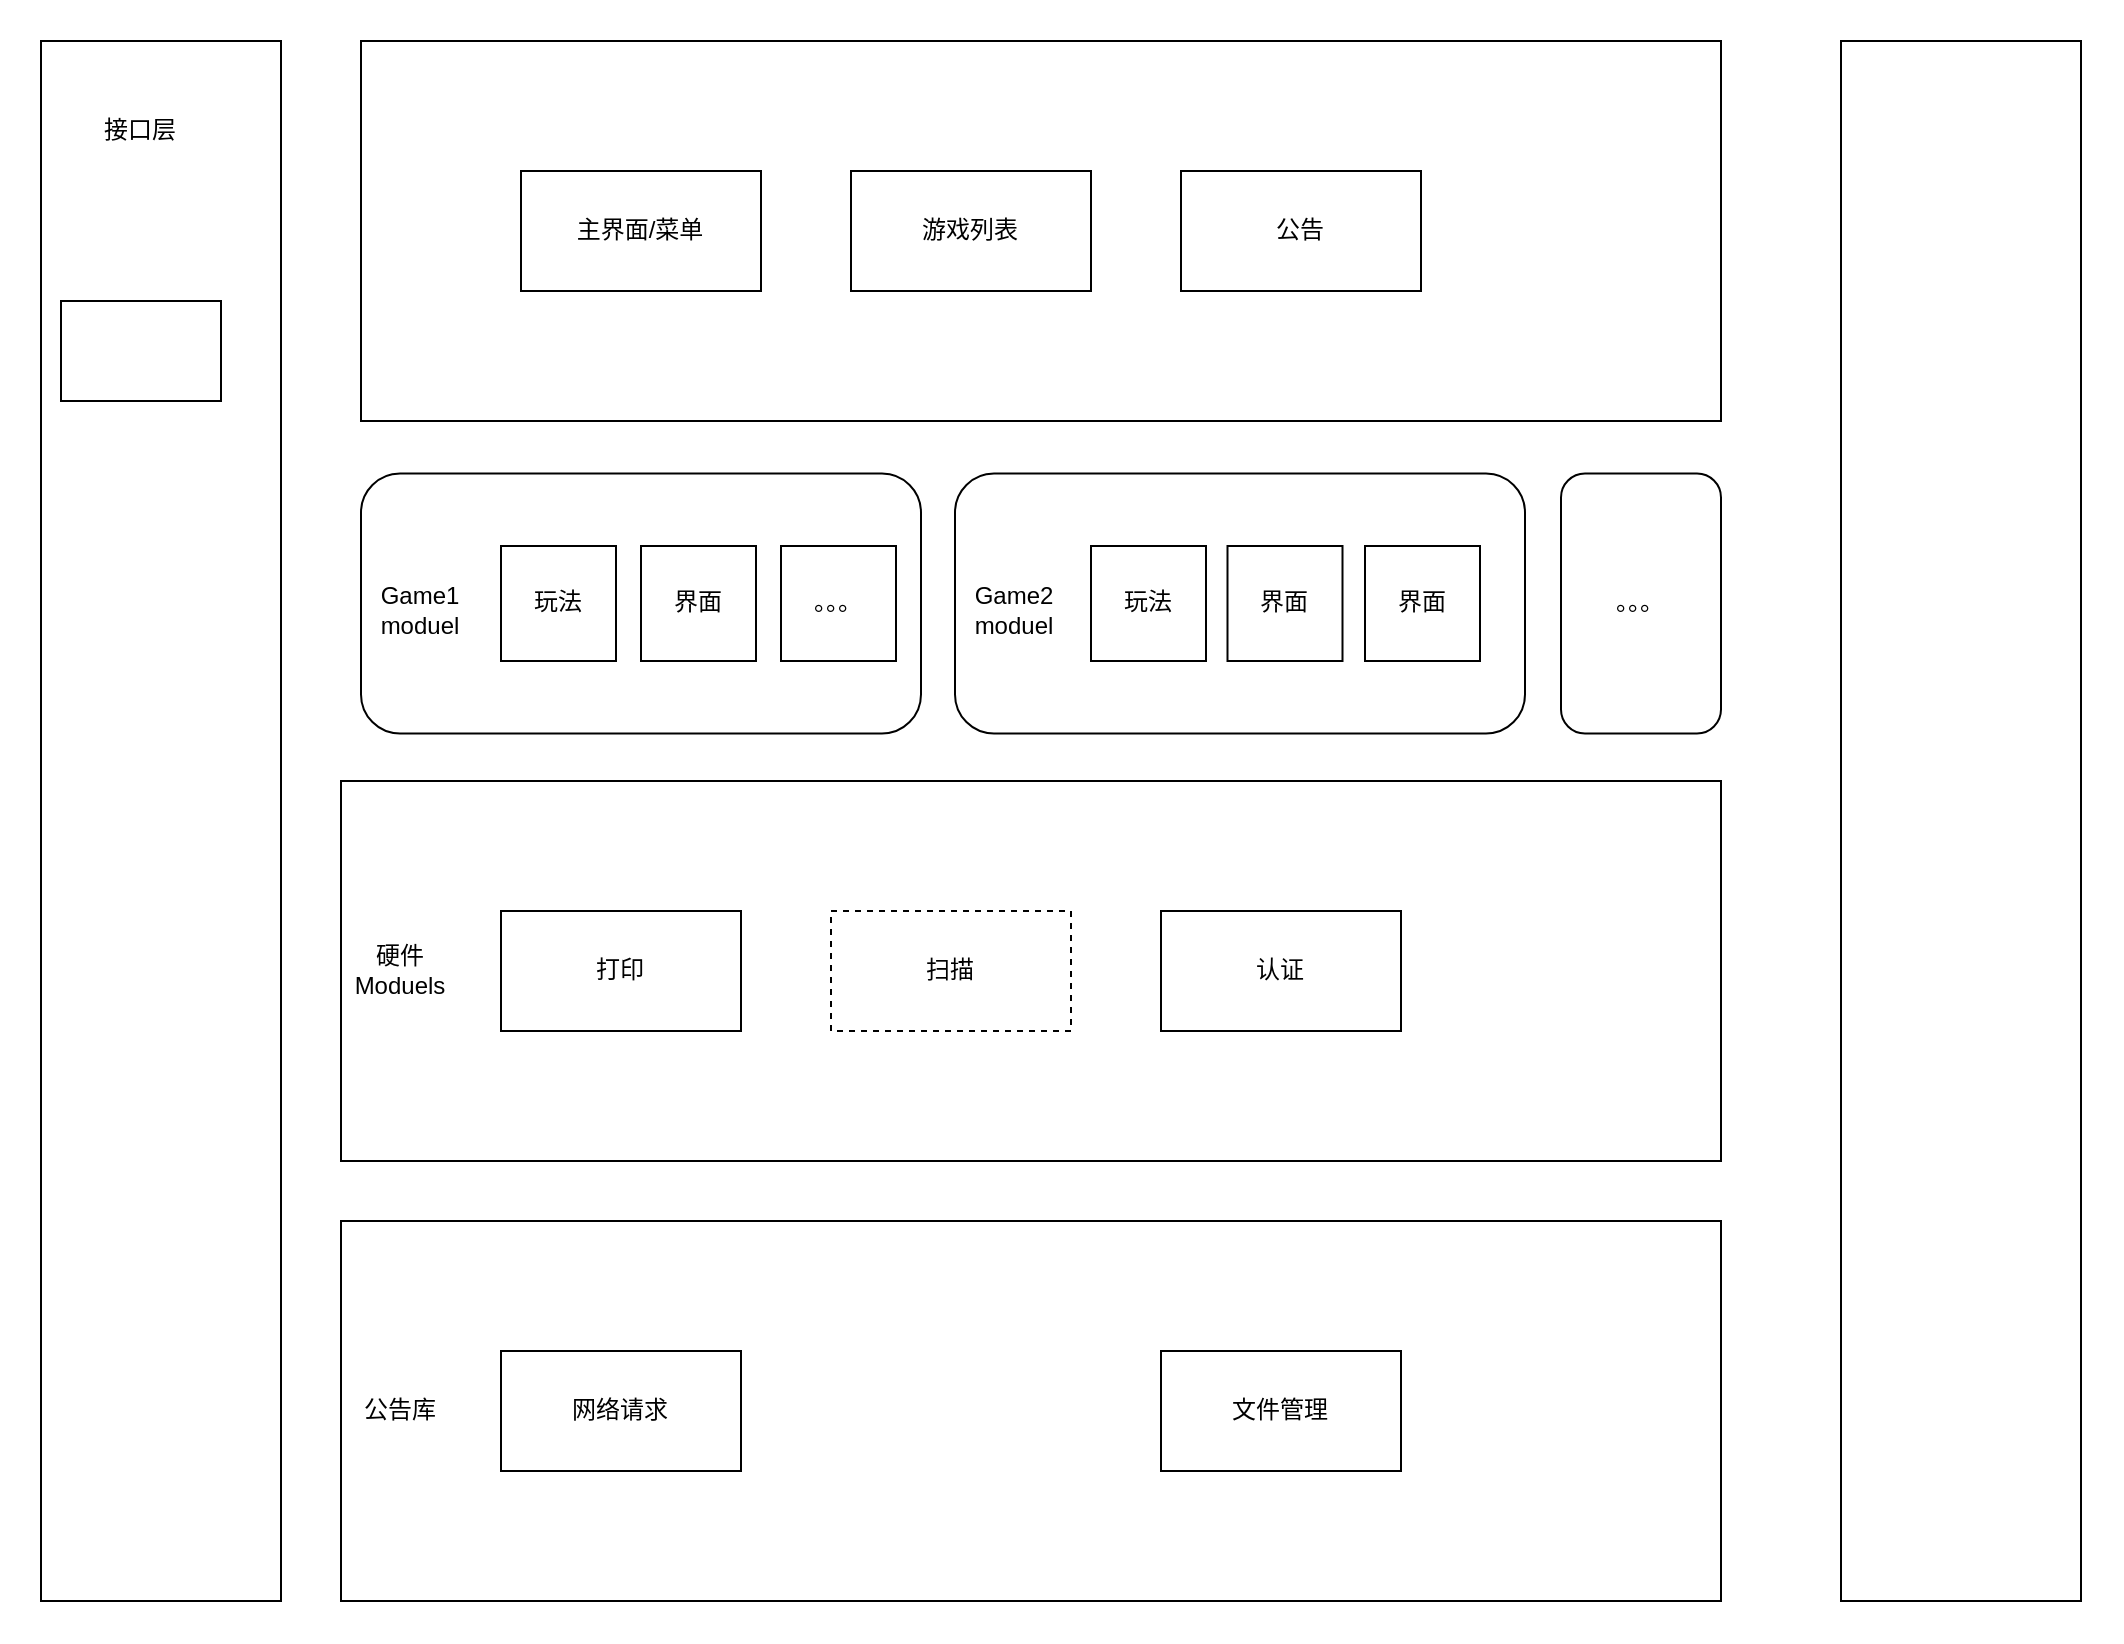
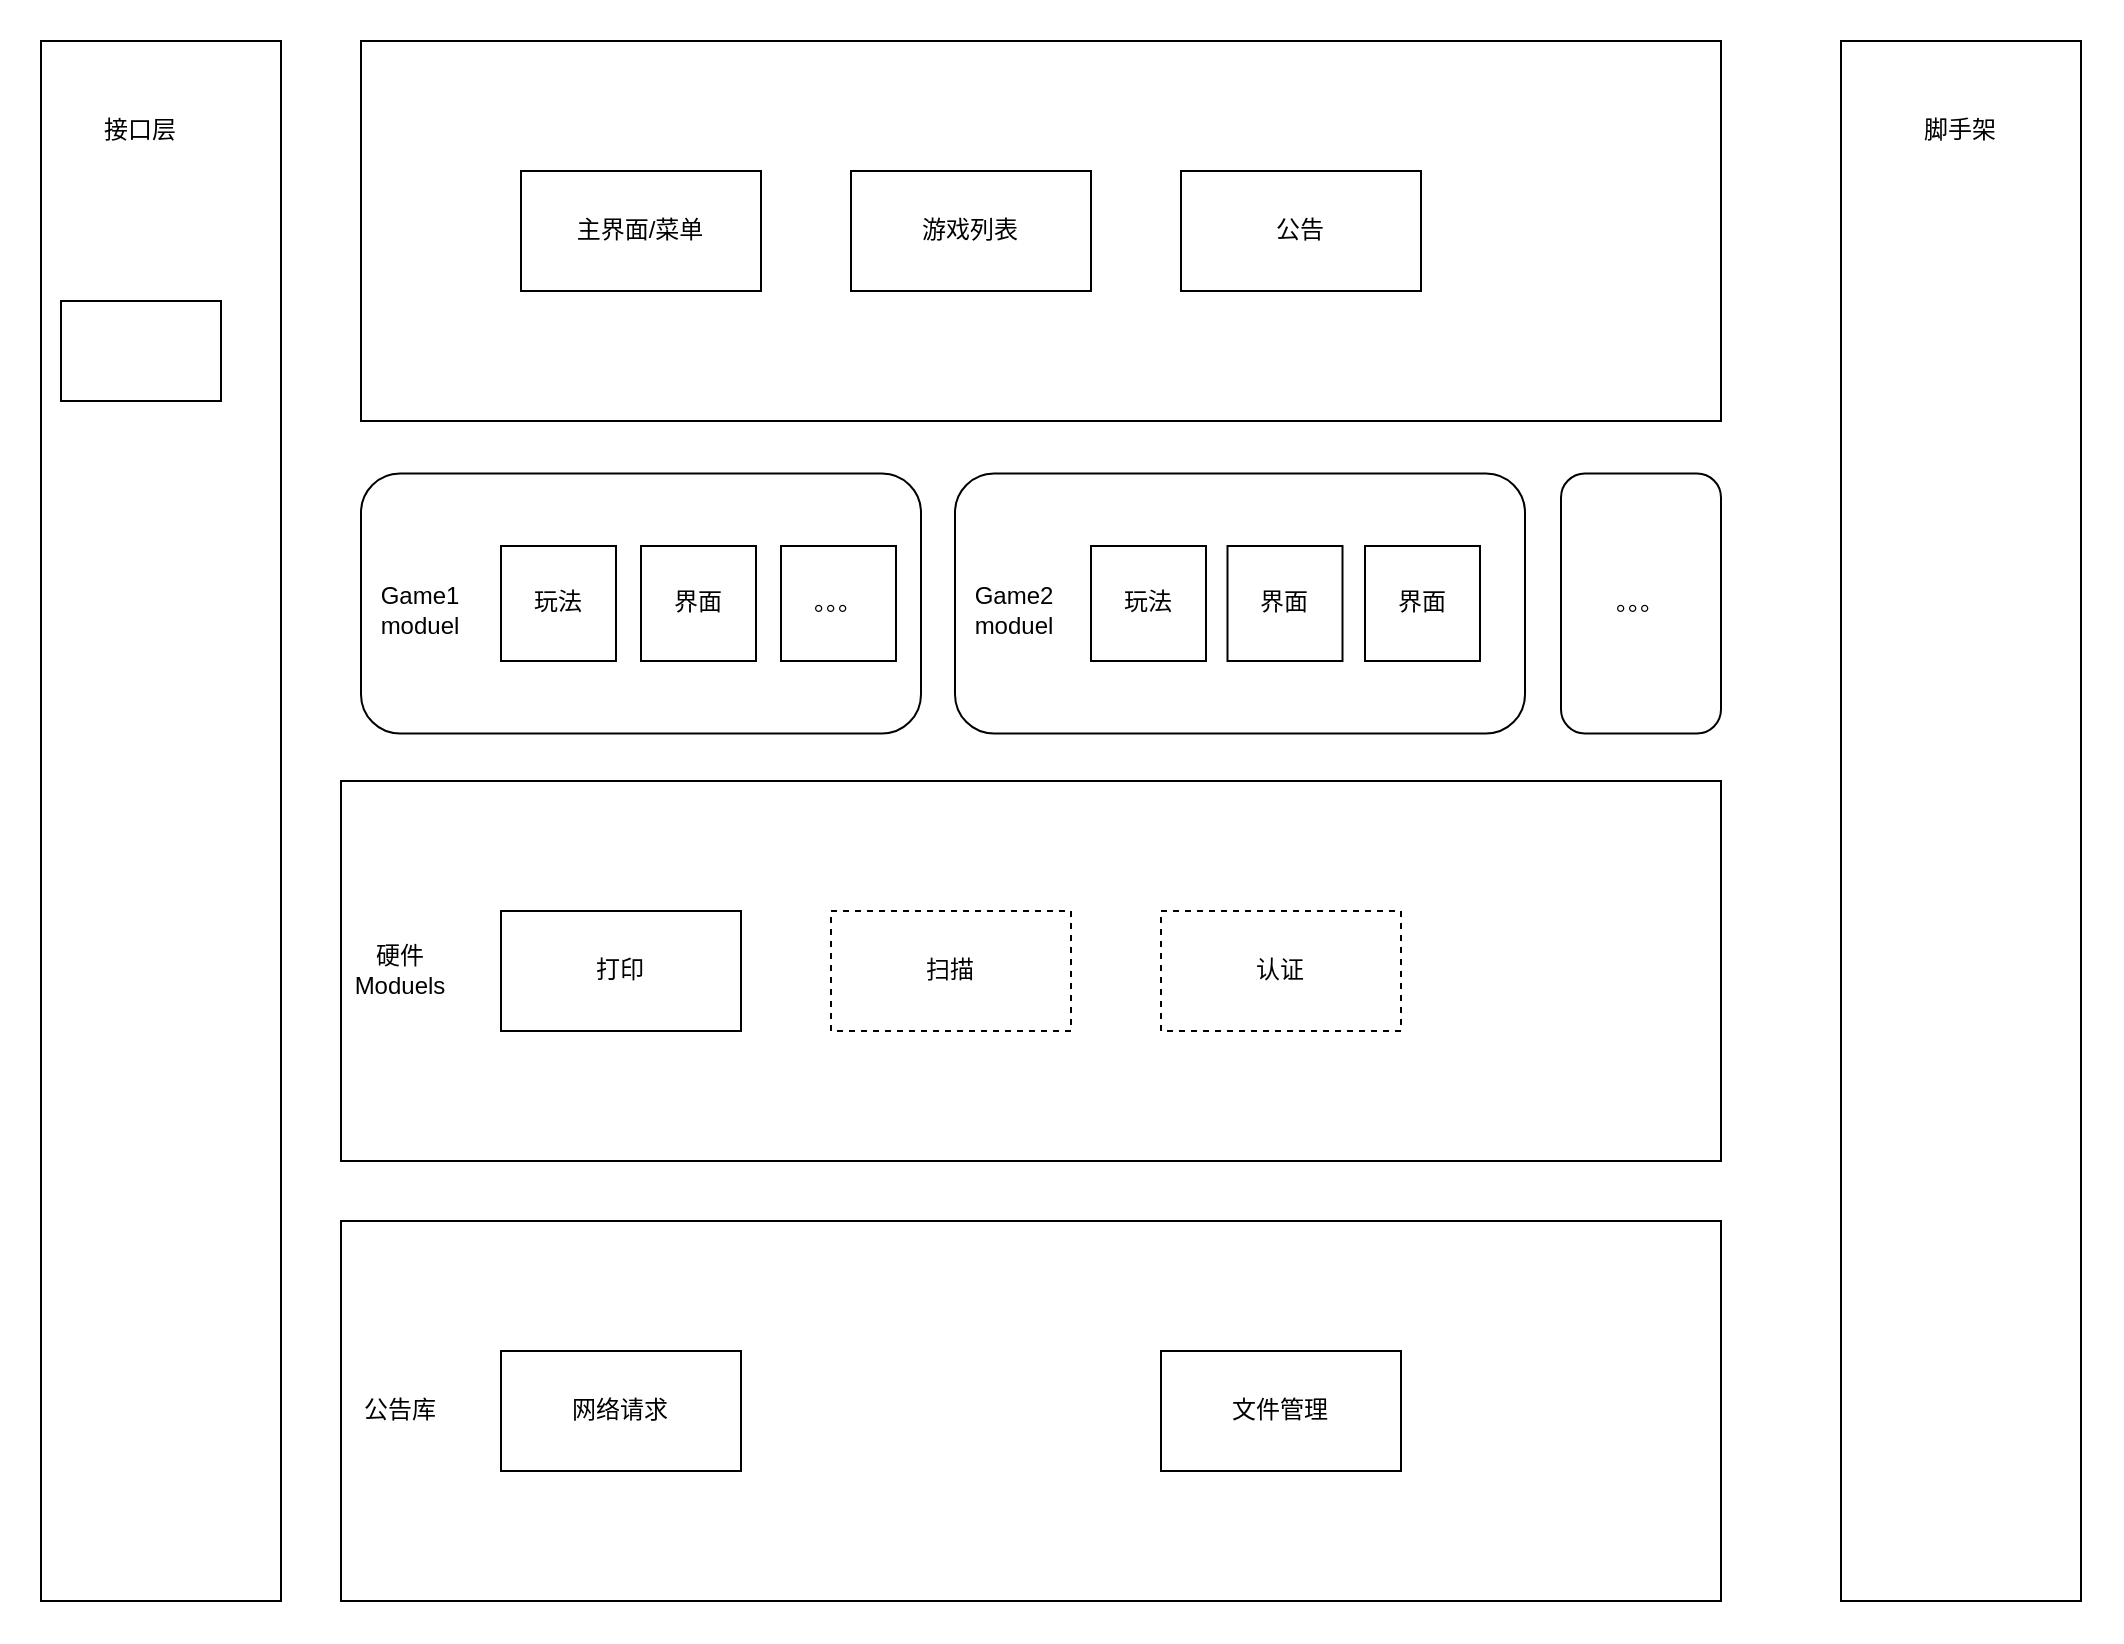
none -> (1961, 131)
(1281, 971) -> (1281, 971)
